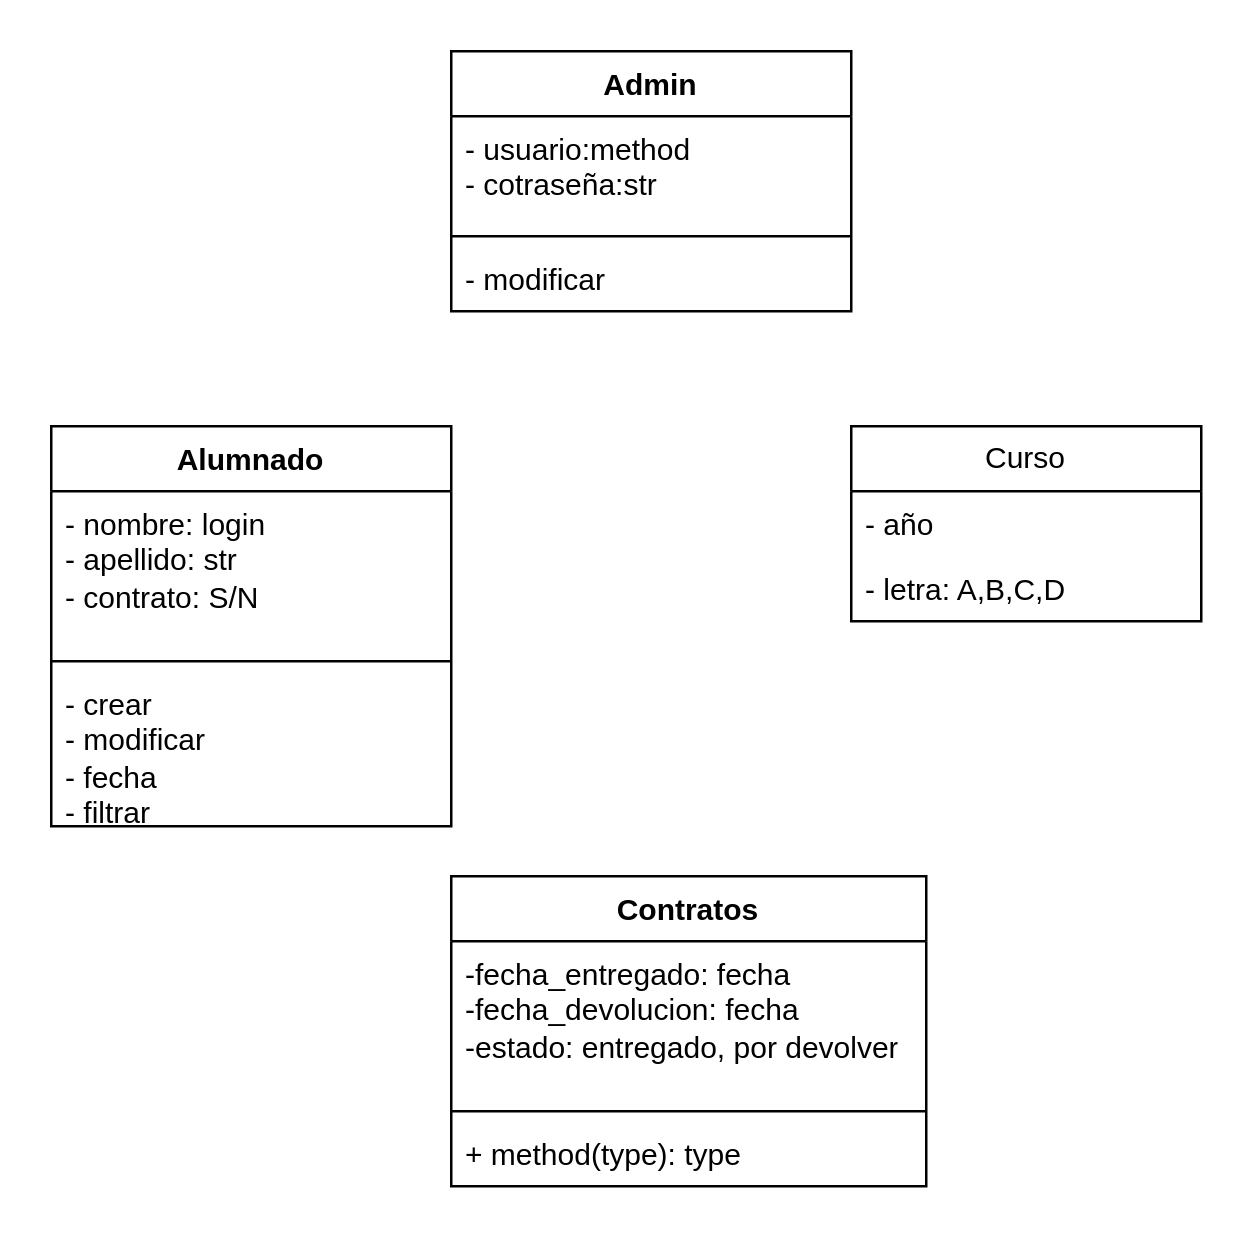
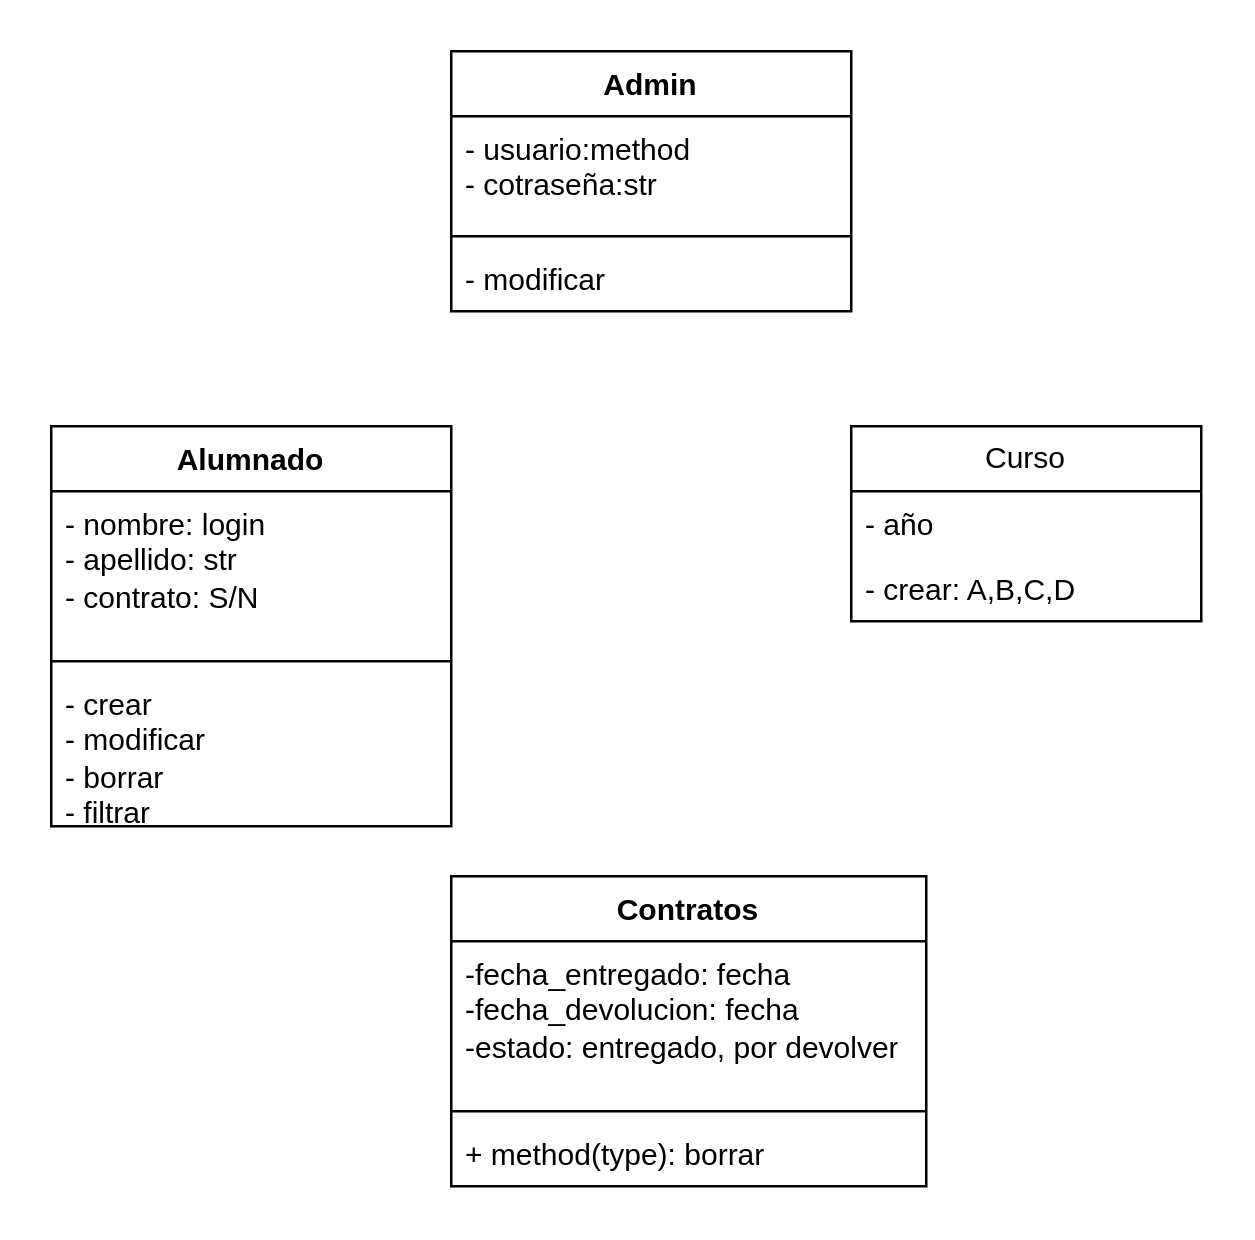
(973, 592) -> (977, 592)
(147, 761) -> (147, 761)
(623, 1157) -> (639, 1157)
